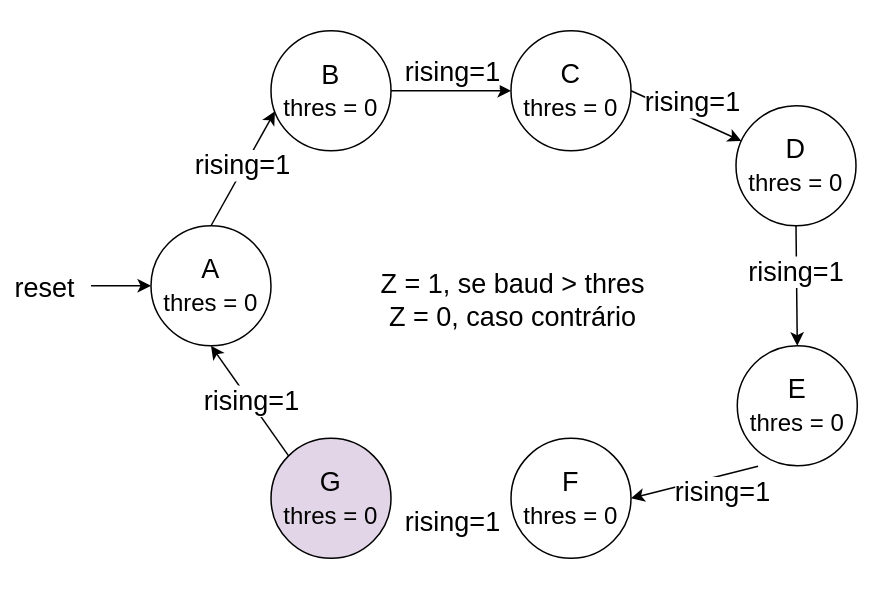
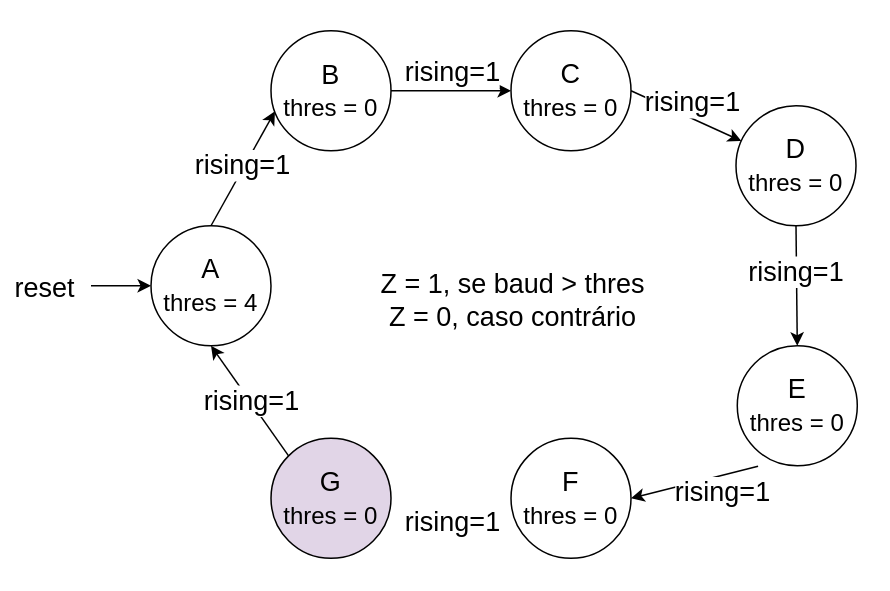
(211, 286) -> (211, 286)
